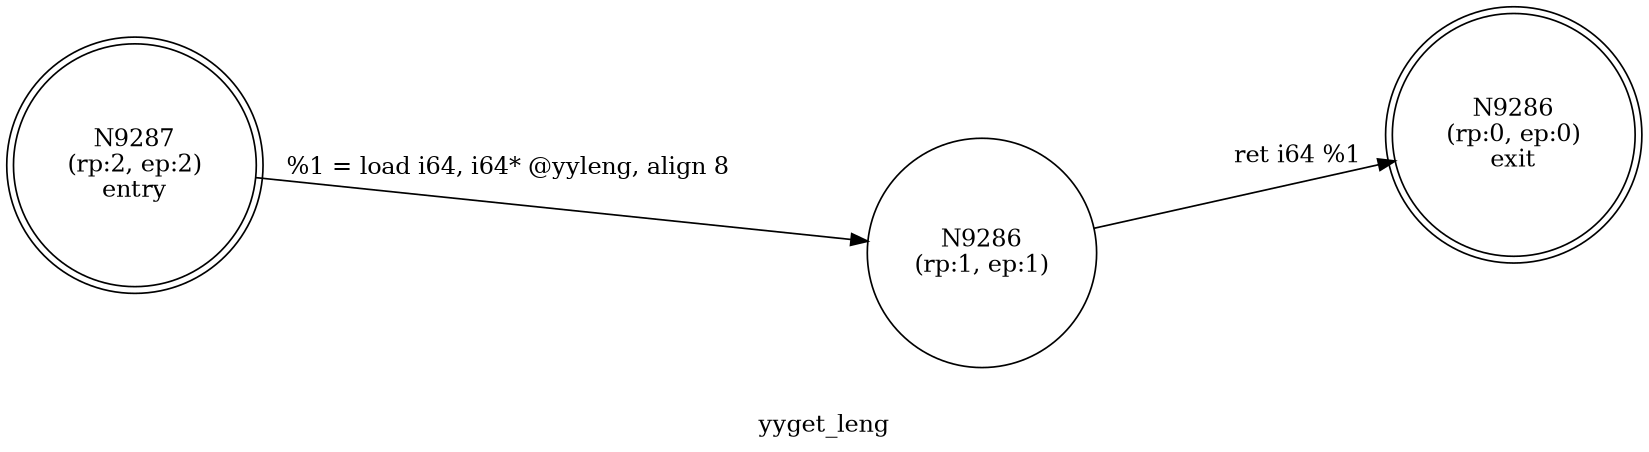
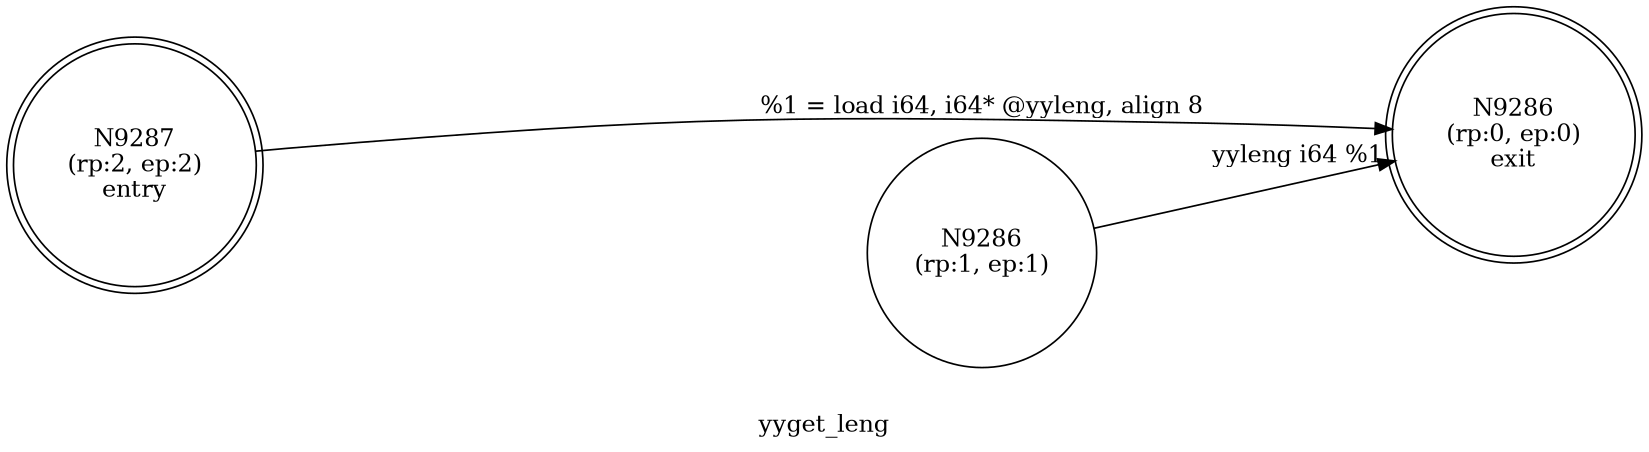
(1298, 156) -> (1298, 156)
(553, 209) -> (815, 119)
